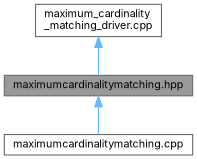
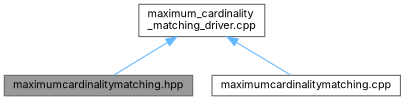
(98, 121) -> (264, 59)
